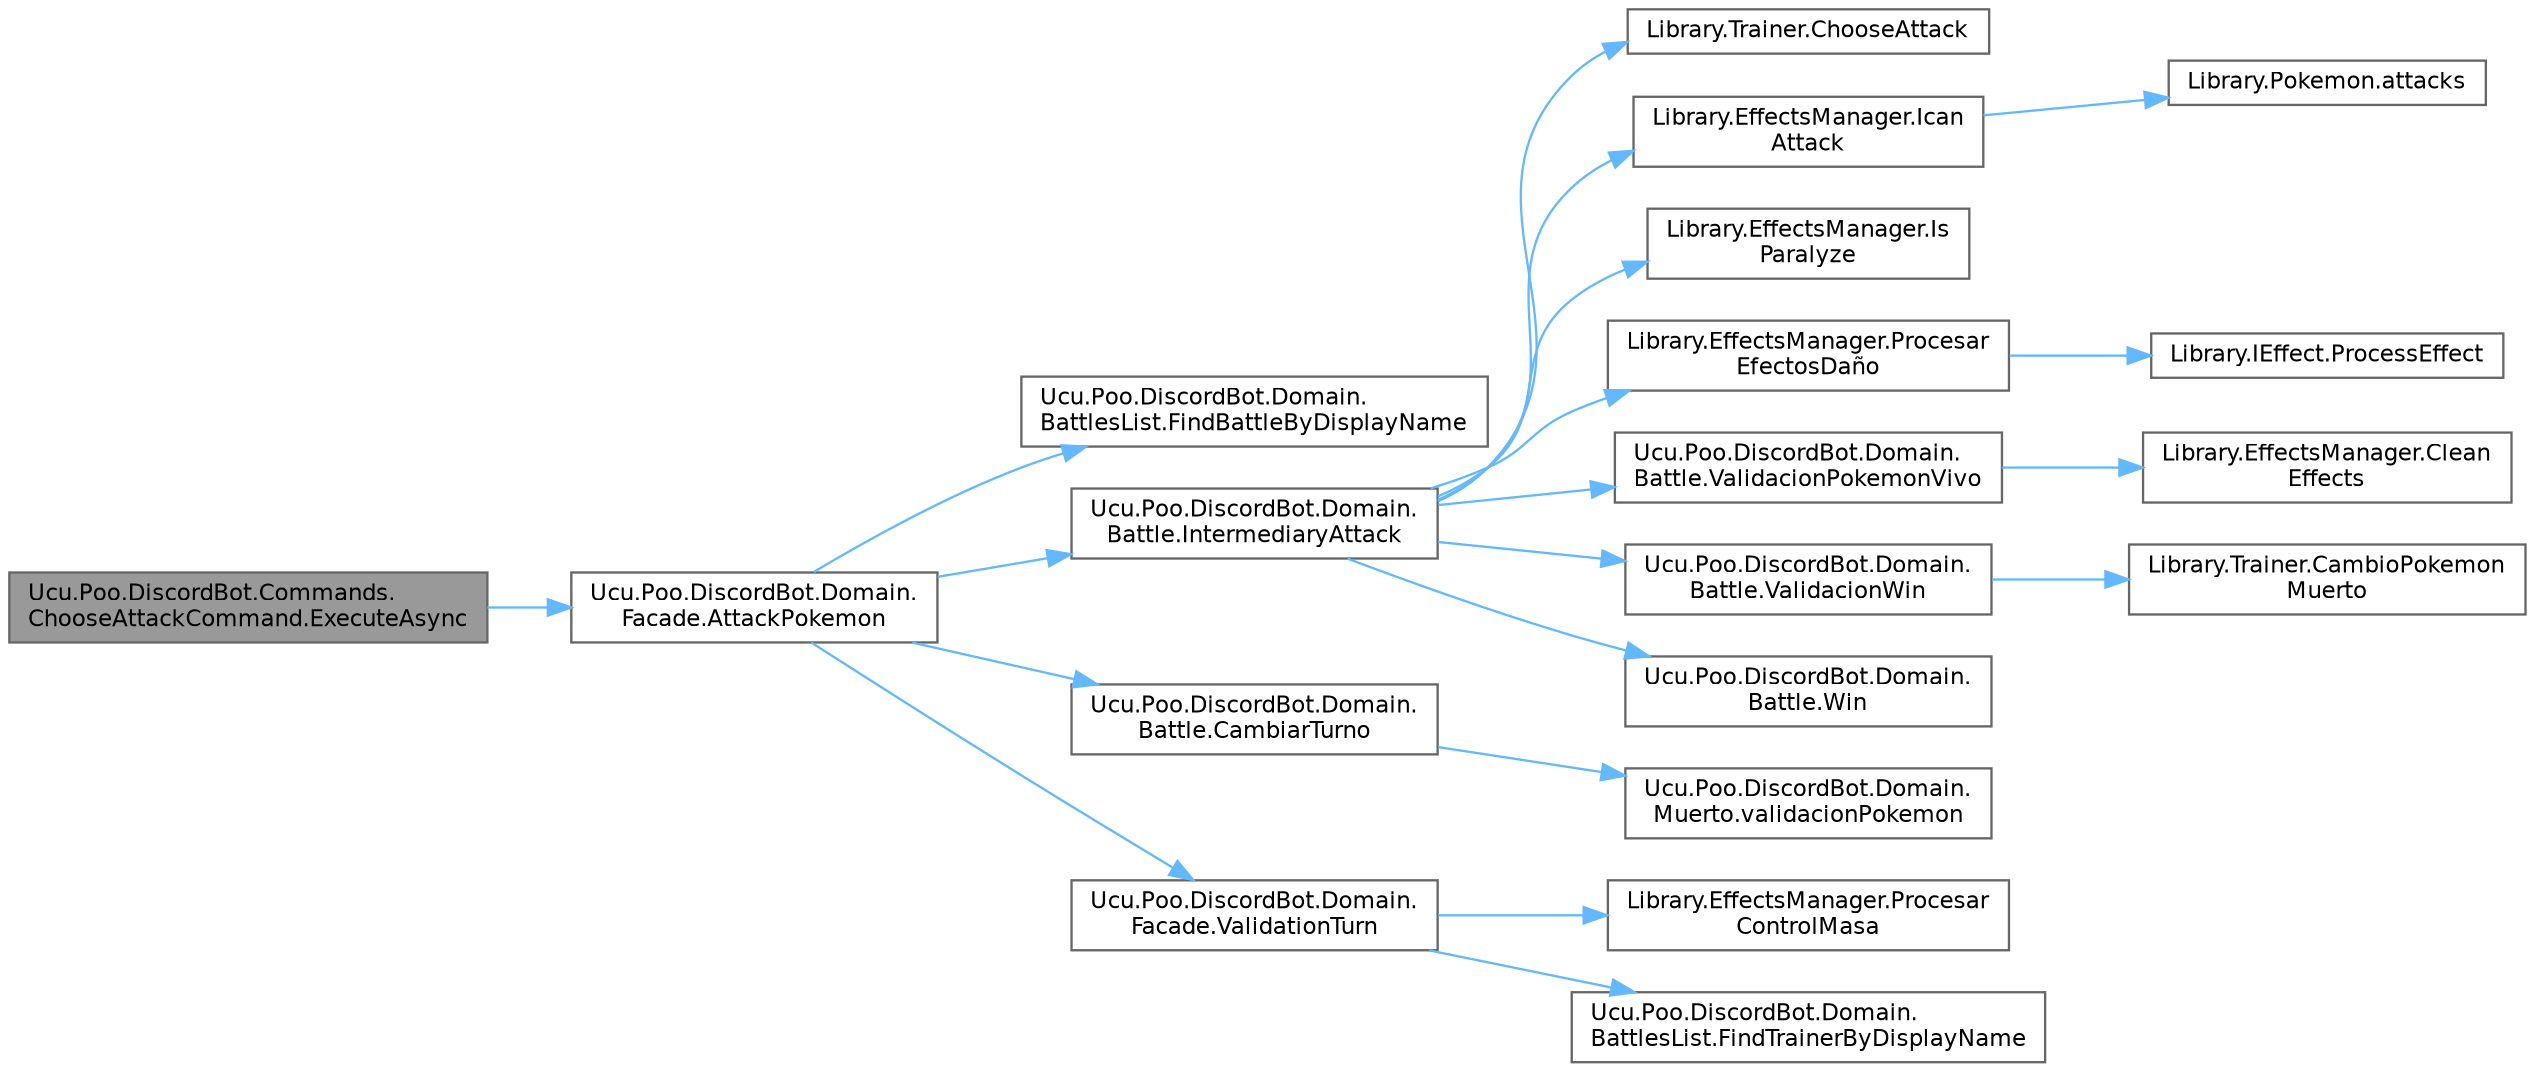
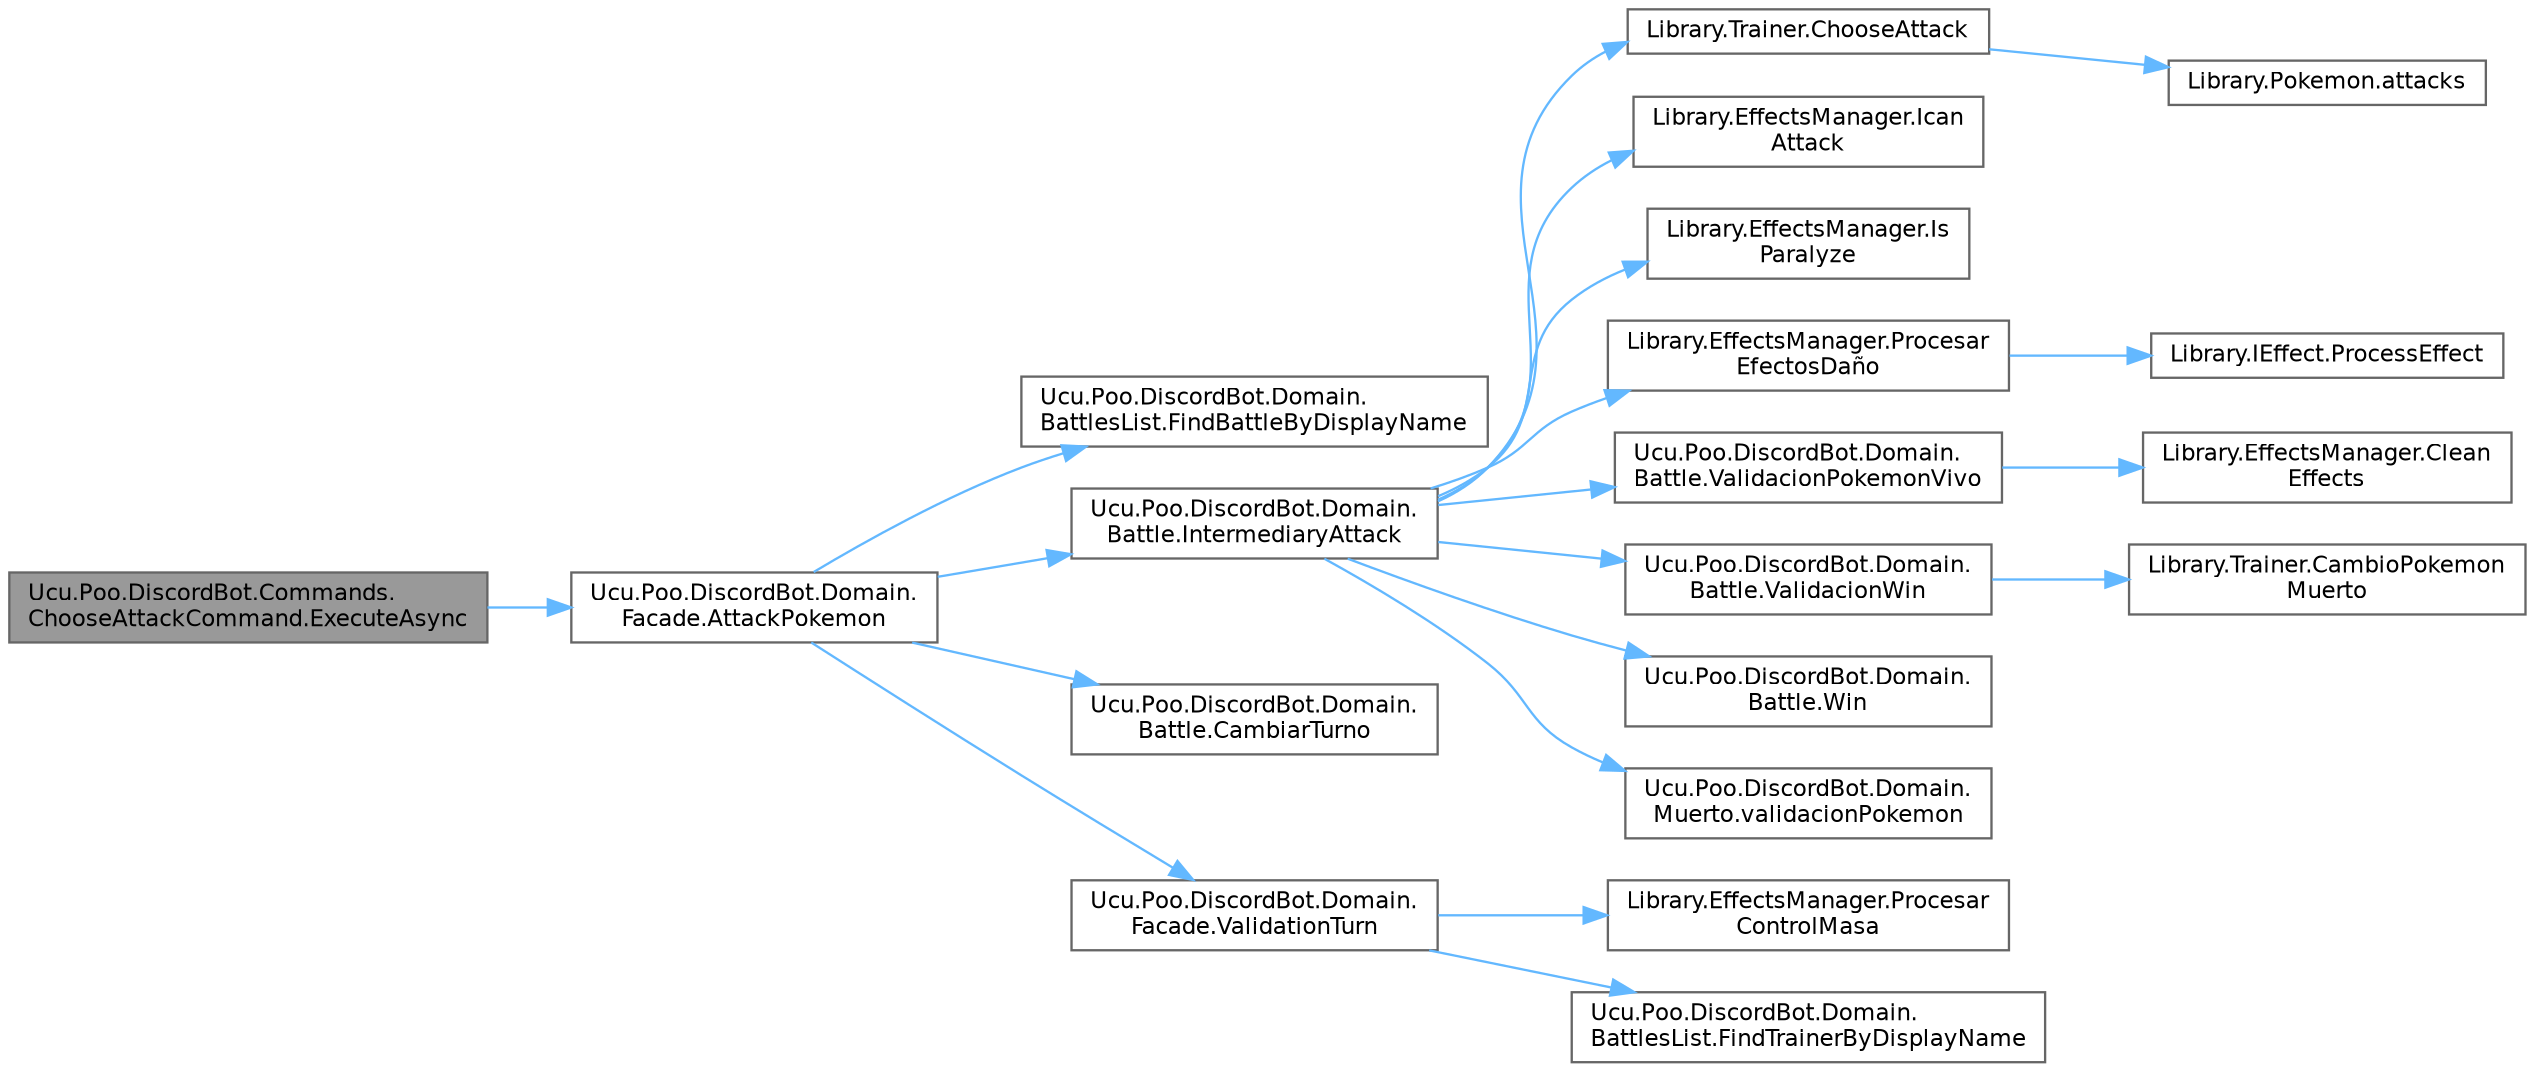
(2064, 108) -> (2067, 57)
(1520, 760) -> (1472, 651)
